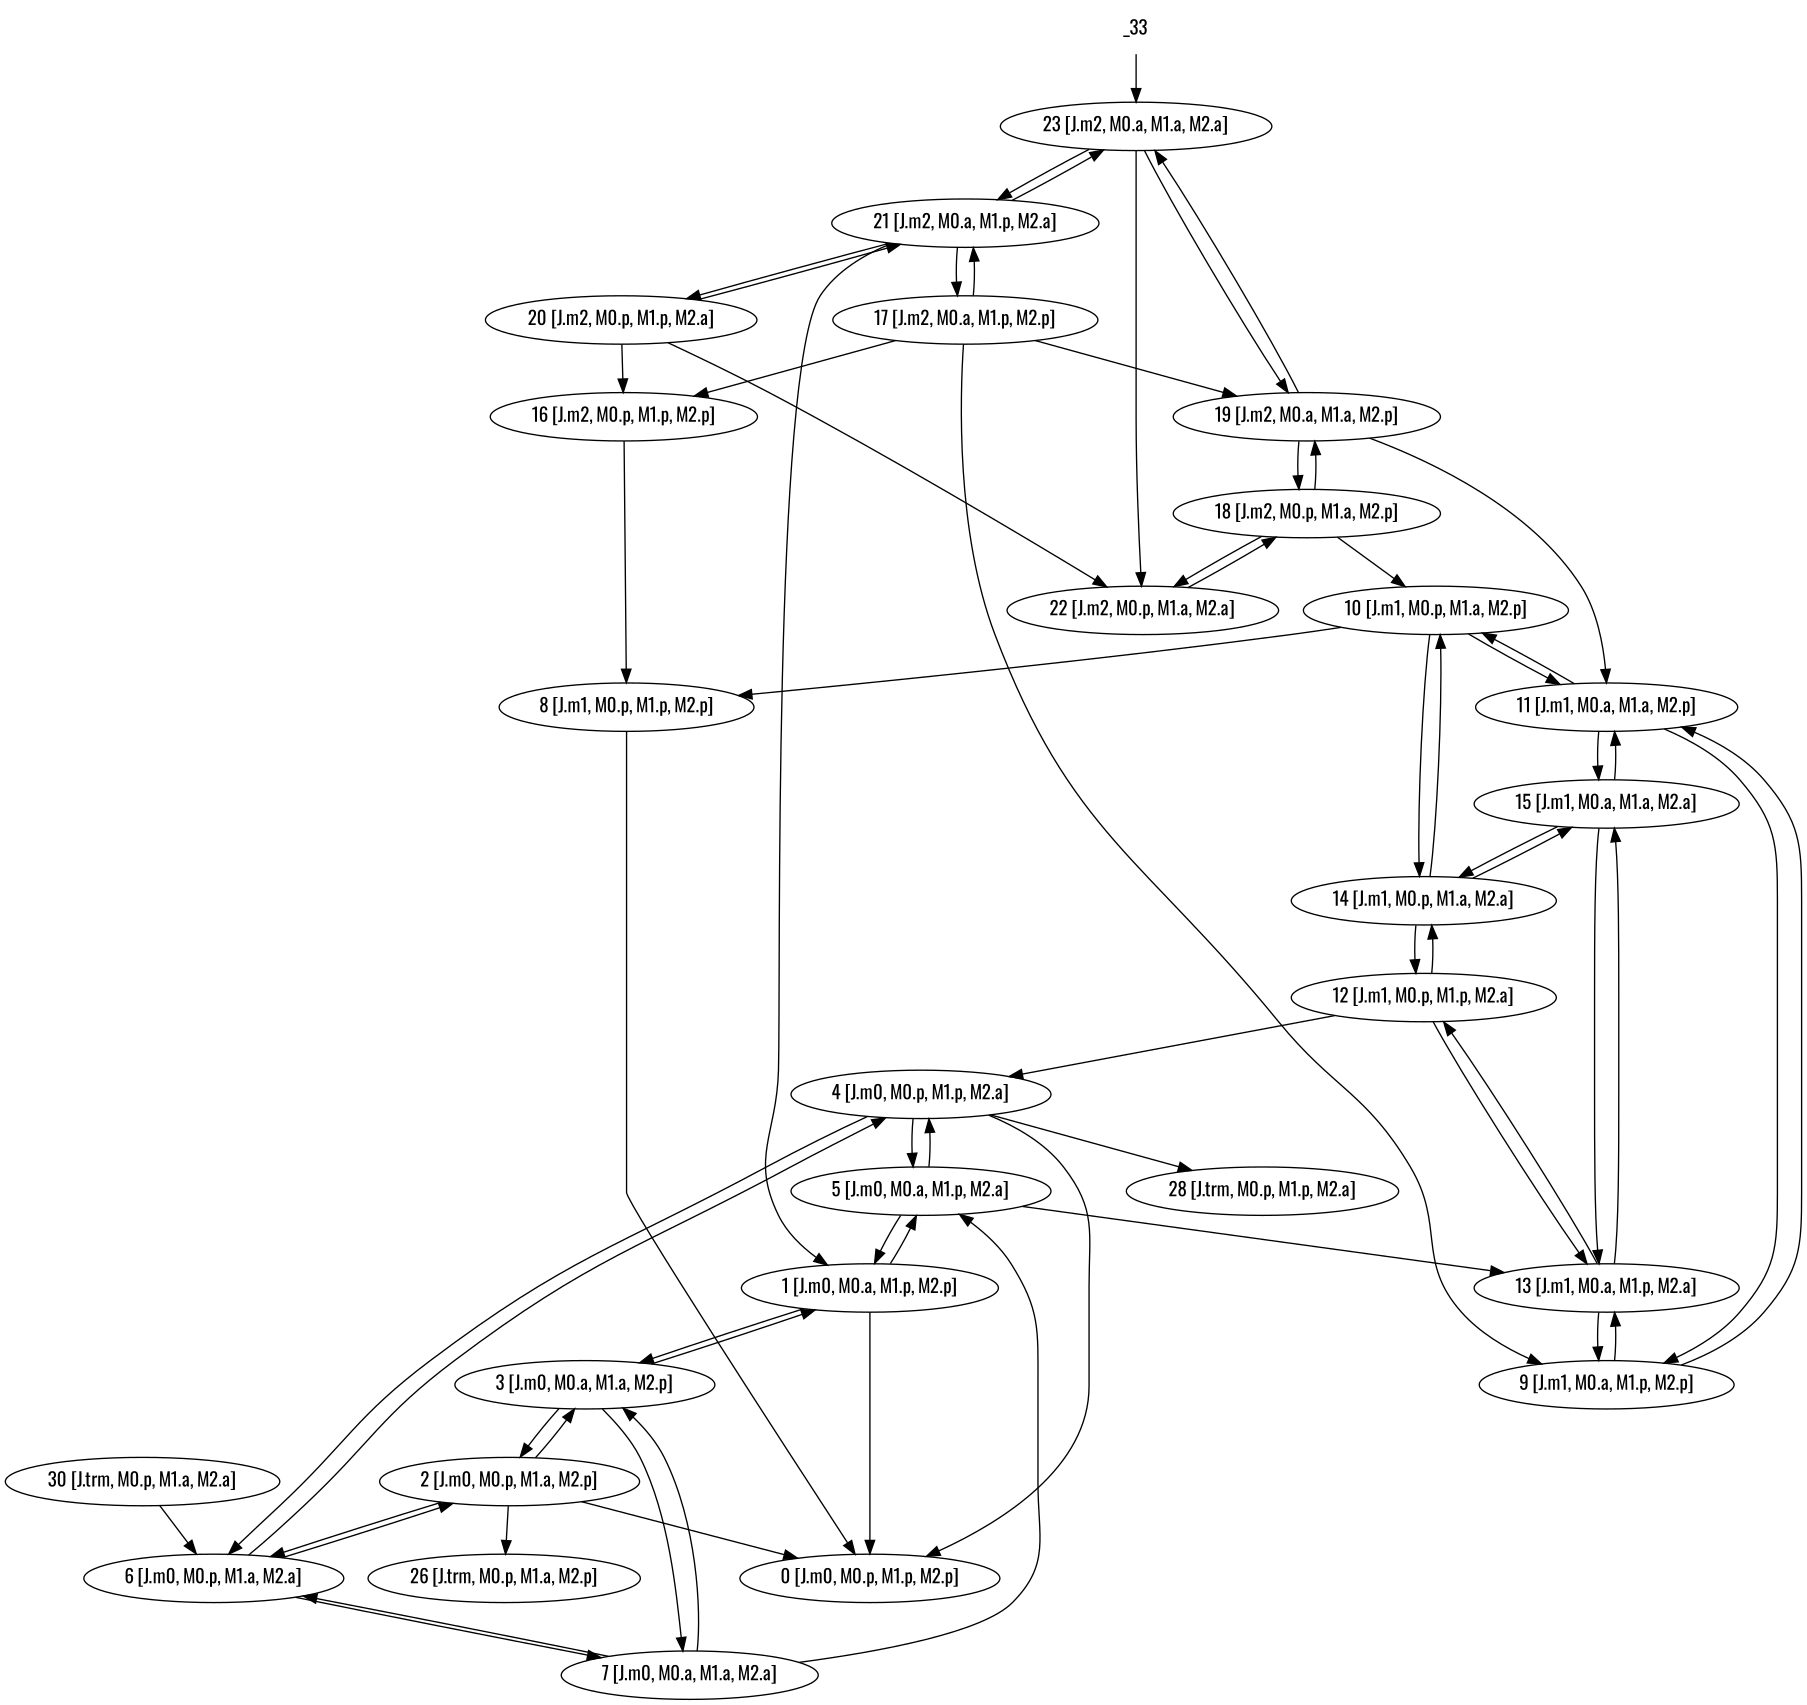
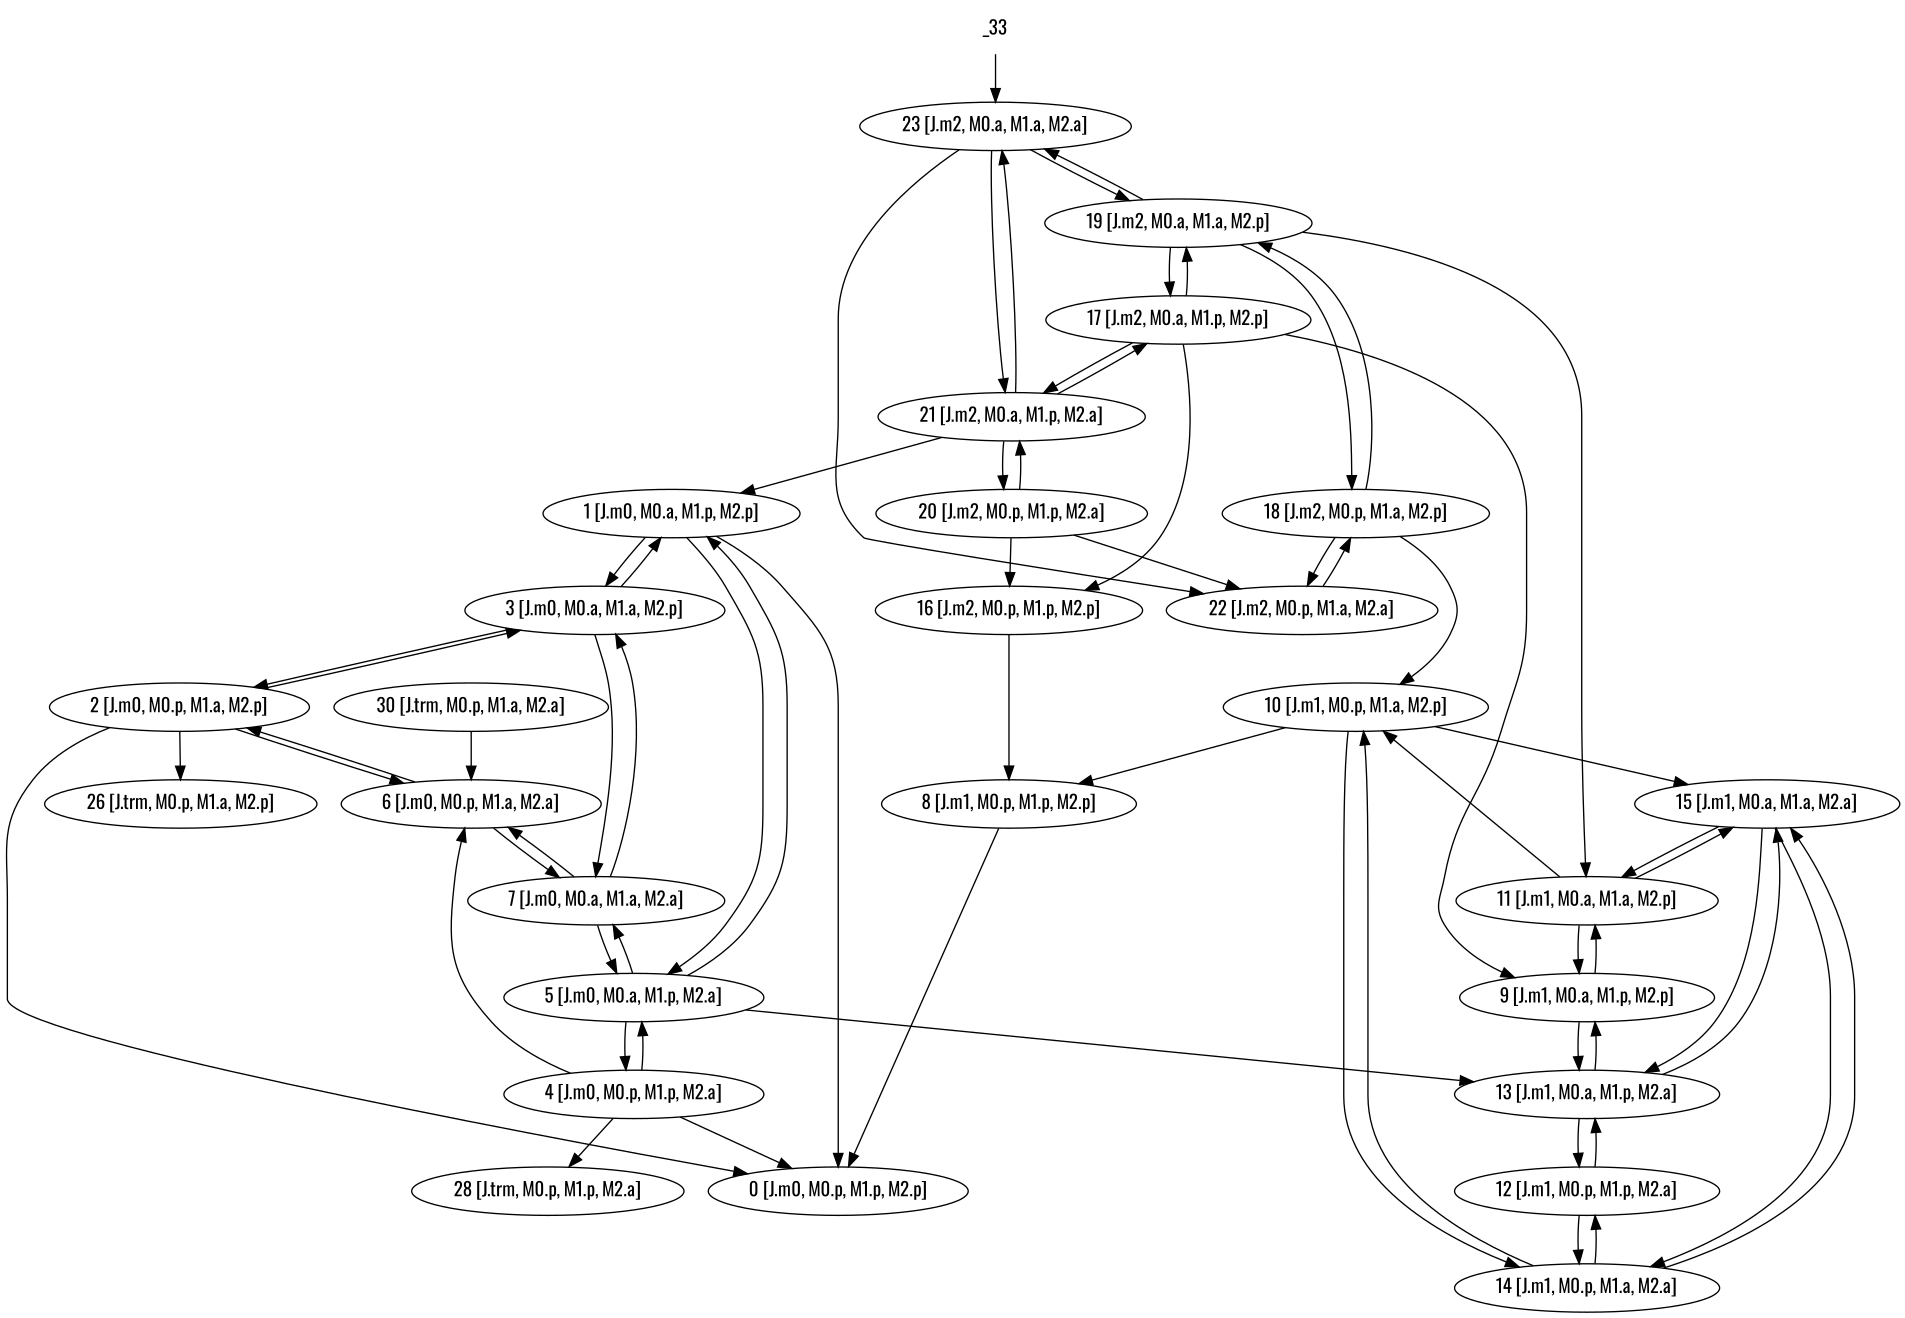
none -> (1169, 265)
(1508, 656) -> (1555, 754)
none -> (626, 955)
(1179, 1045) -> none
(536, 1304) -> none
